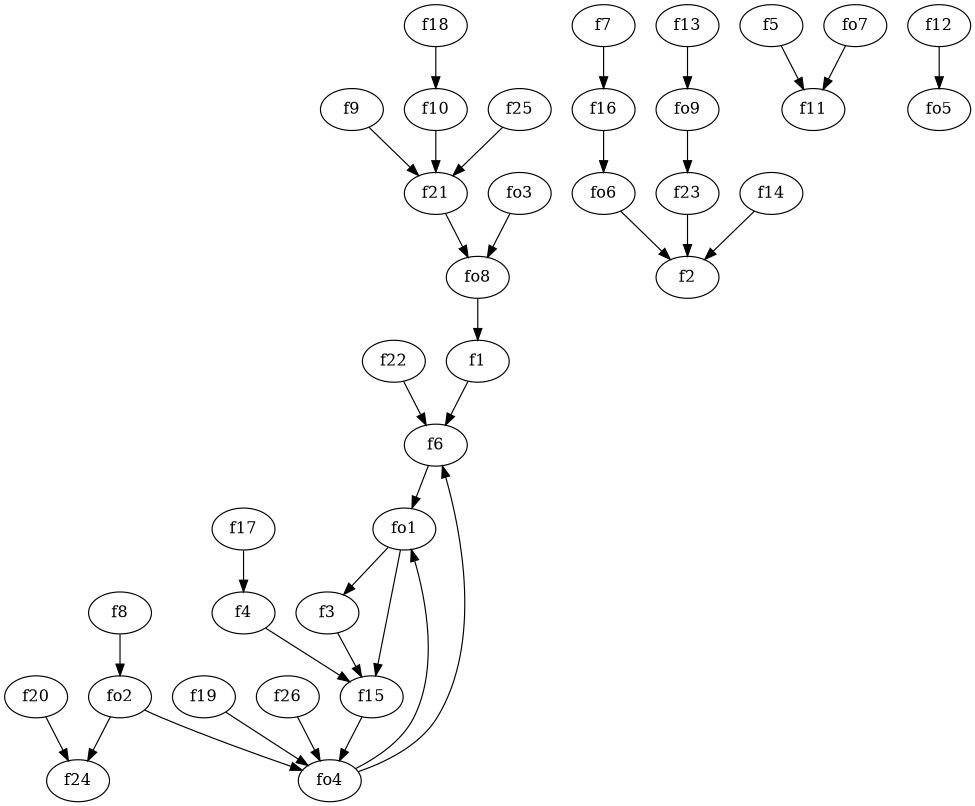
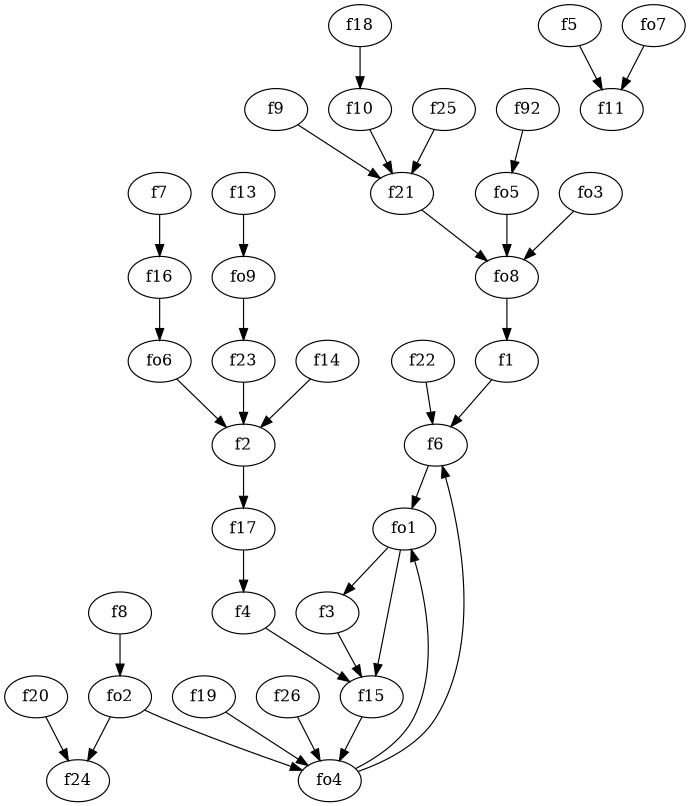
(939, 26) -> (528, 110)
none -> (507, 230)
none -> (244, 481)
